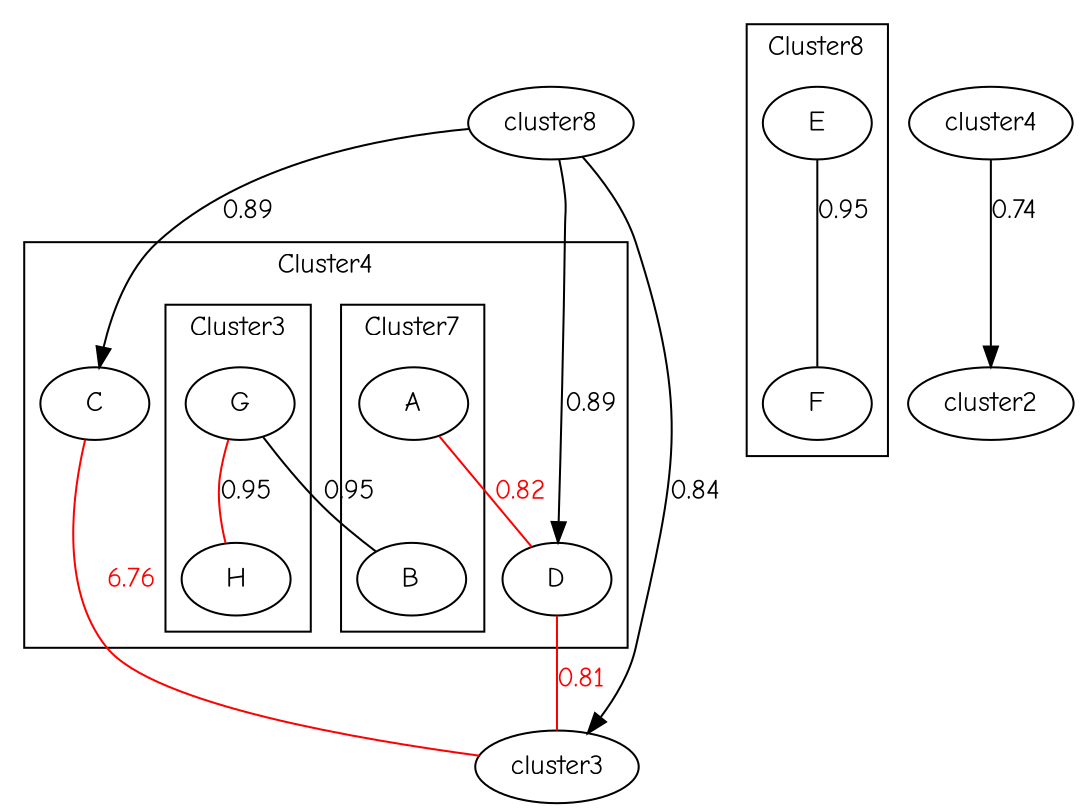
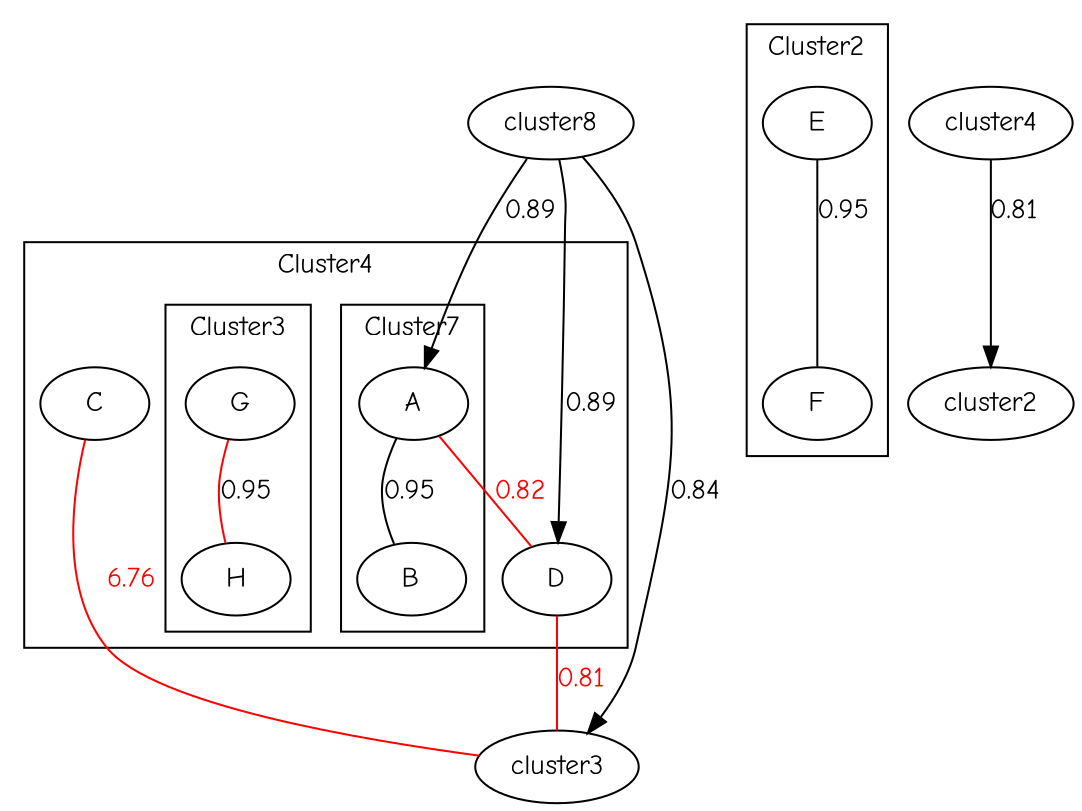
(817, 47) -> (817, 47)
(249, 184) -> (470, 255)
(1014, 211) -> (1014, 211)
(324, 507) -> (382, 491)
